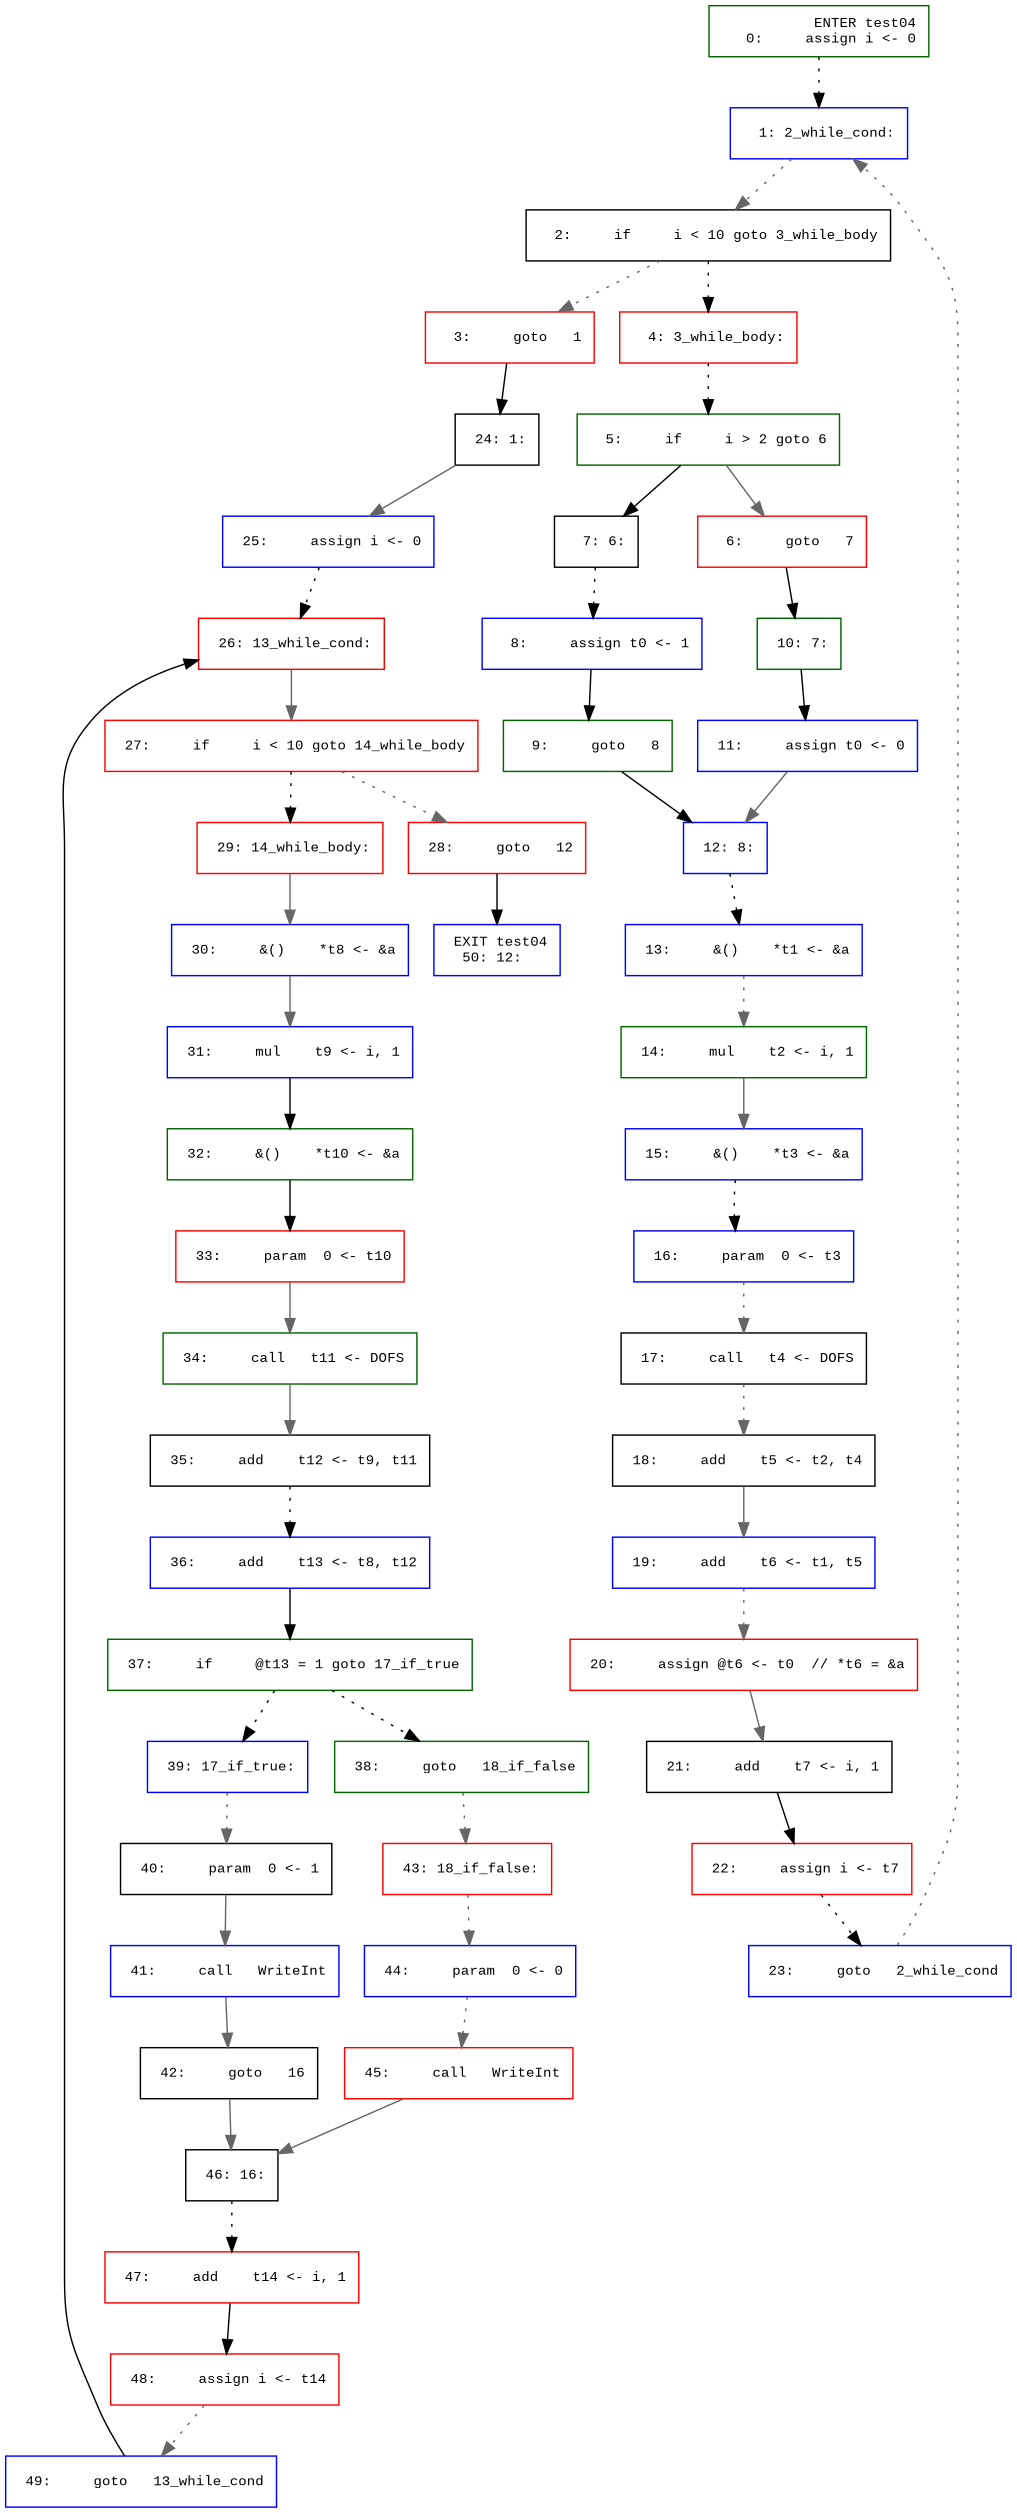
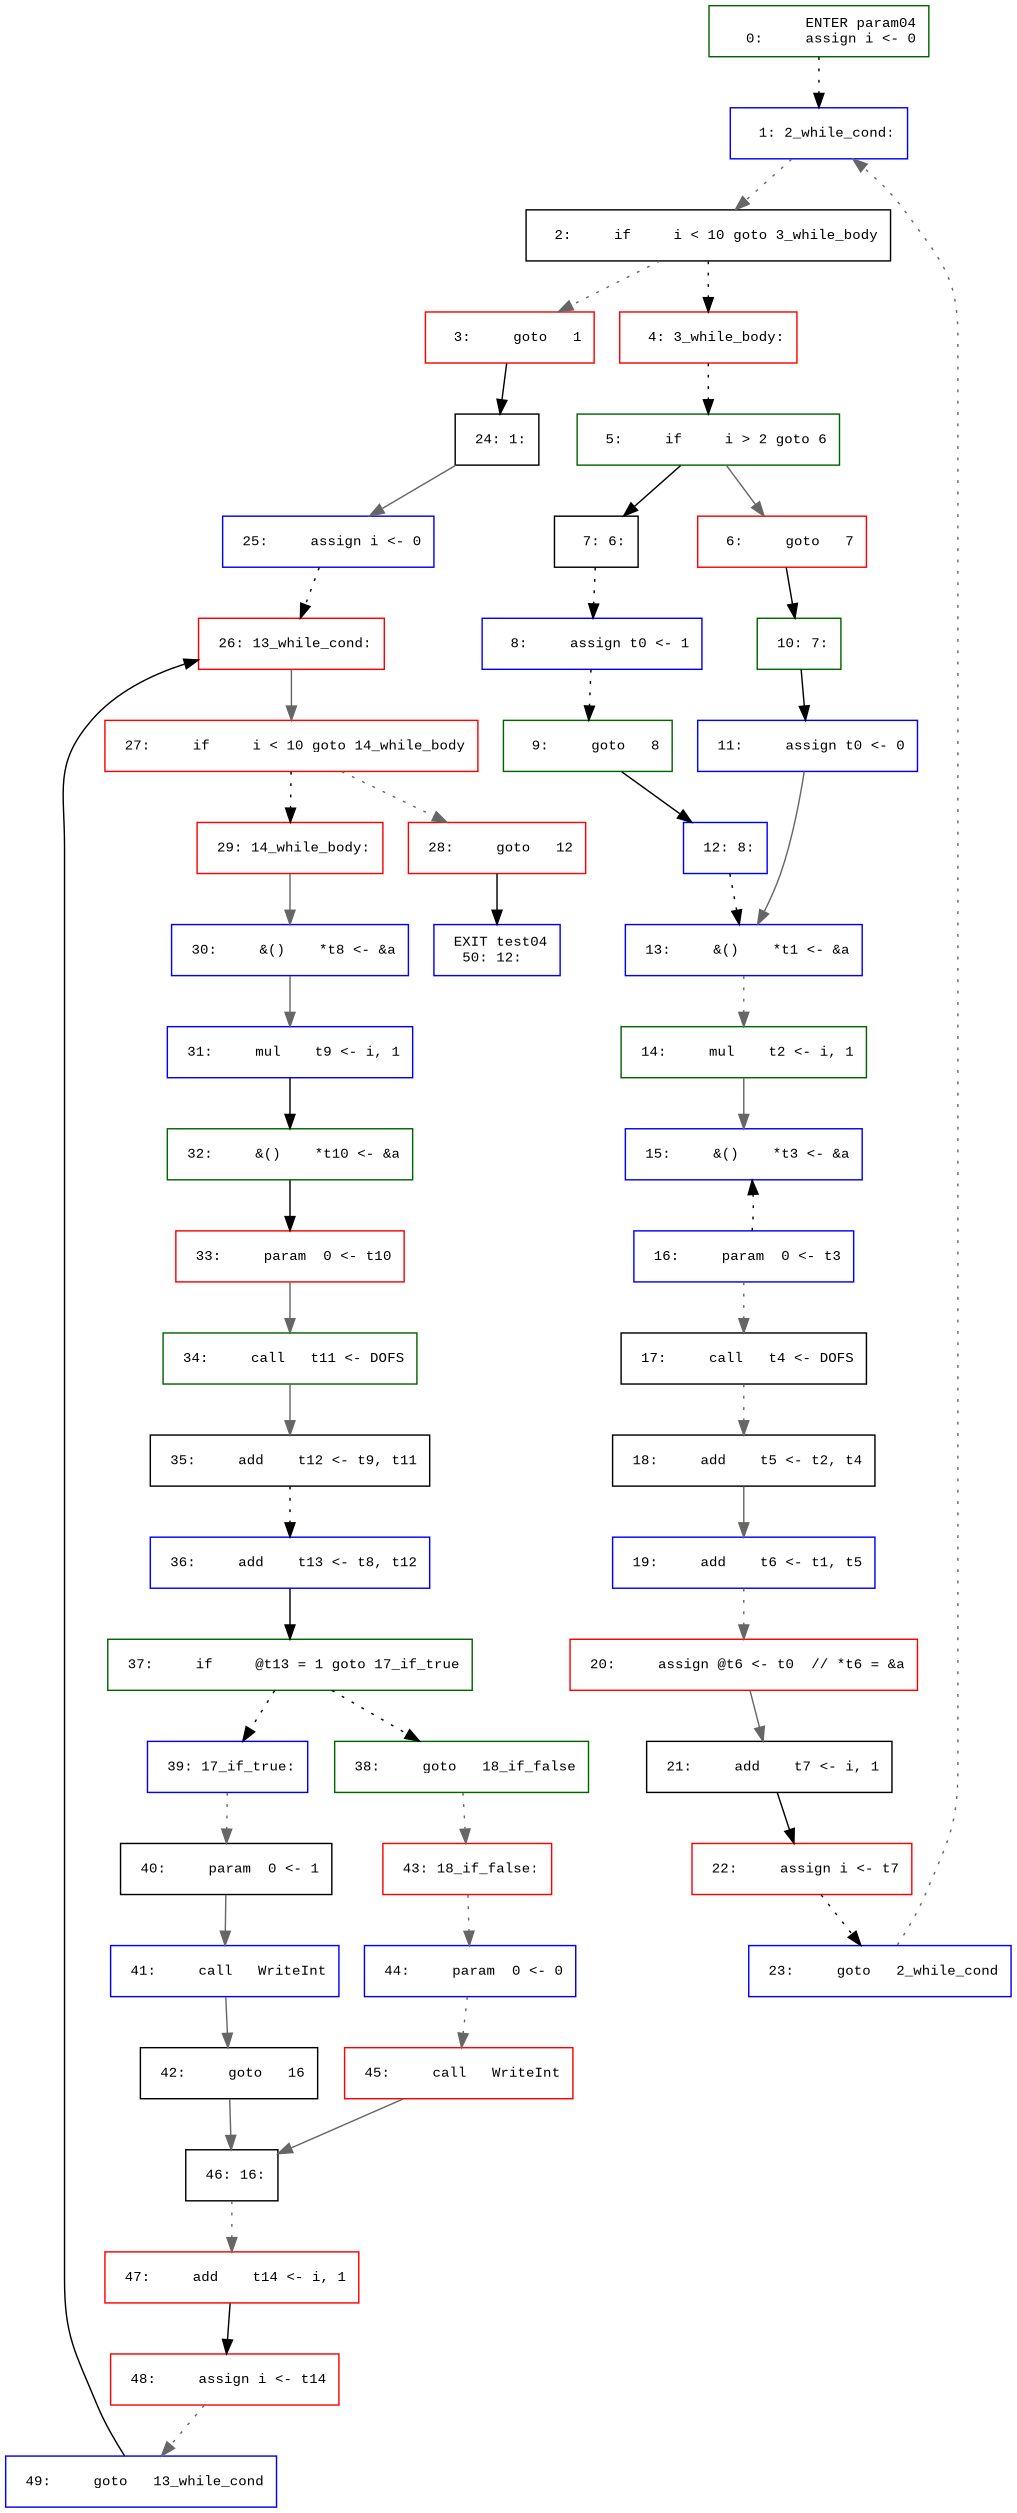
(819, 31) -> (819, 31)
(590, 688) -> (590, 688)
(771, 792) -> (790, 843)
(734, 1198) -> (753, 1213)
(232, 2219) -> (232, 2219)
